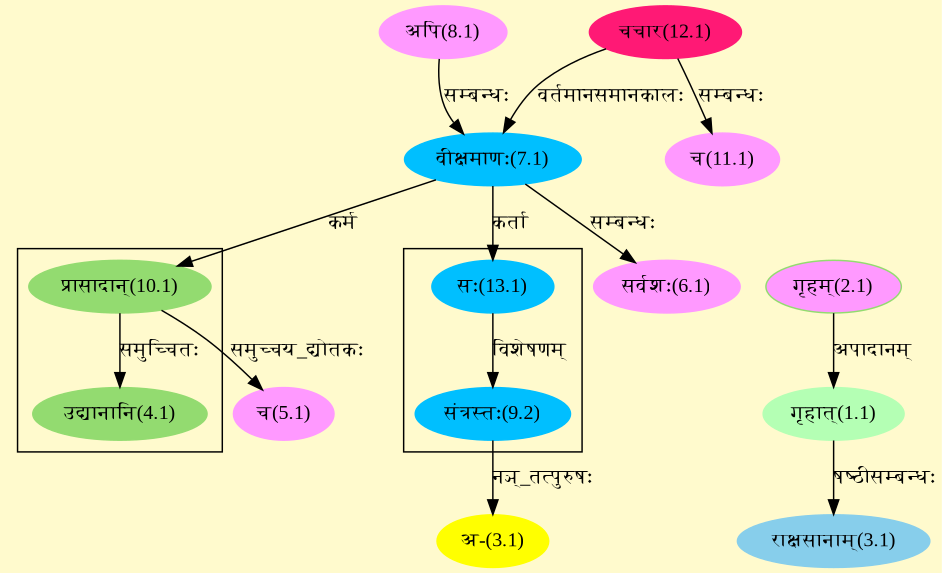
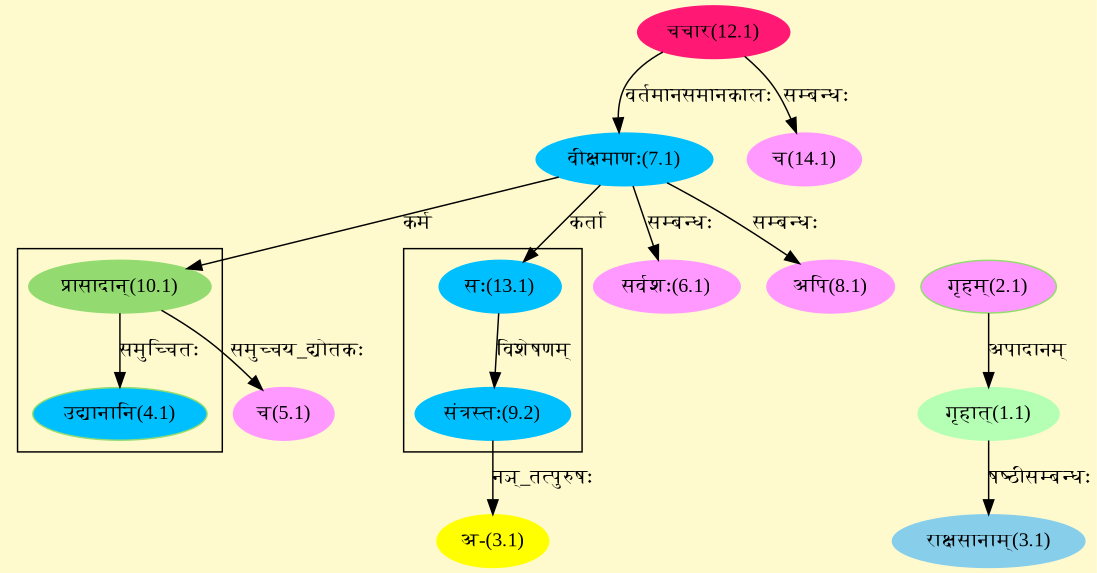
(441, 92) -> (728, 217)
(722, 159) -> (804, 159)
(120, 414) -> (120, 414)
